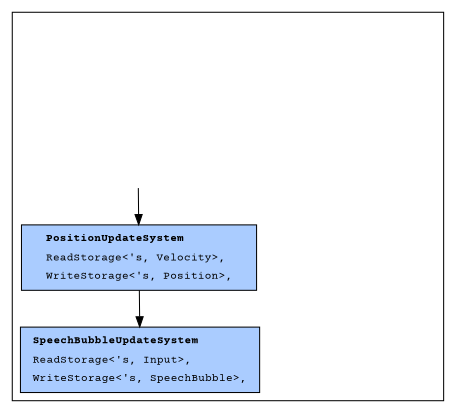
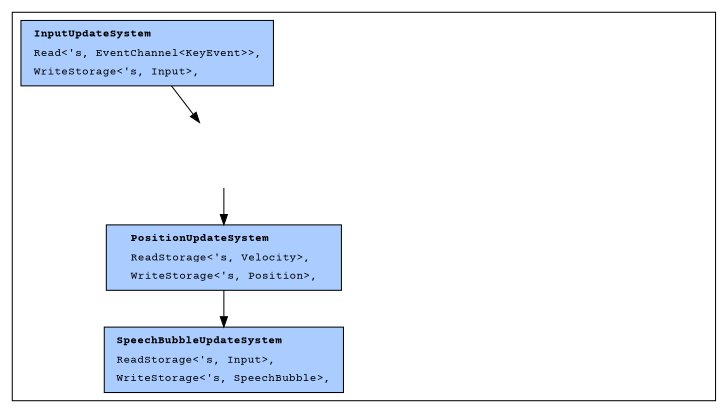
none -> (147, 53)
